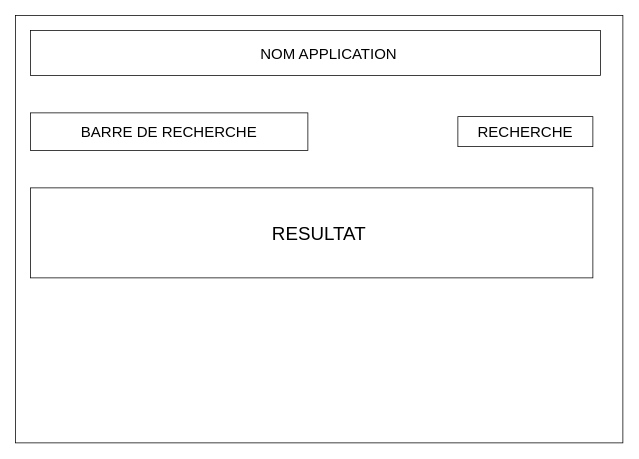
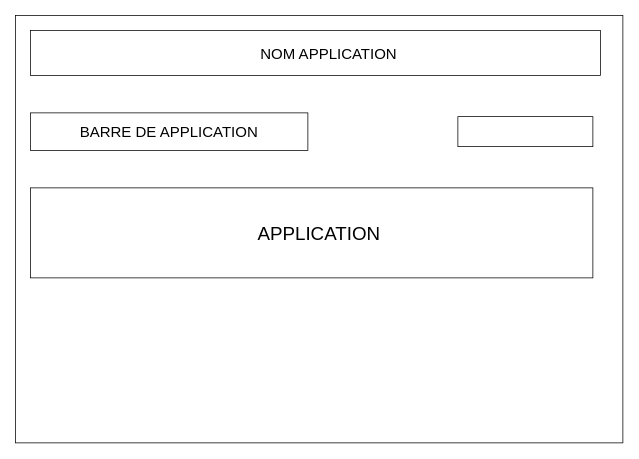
(169, 132) -> (169, 132)
(525, 132) -> none
(319, 233) -> (319, 233)
